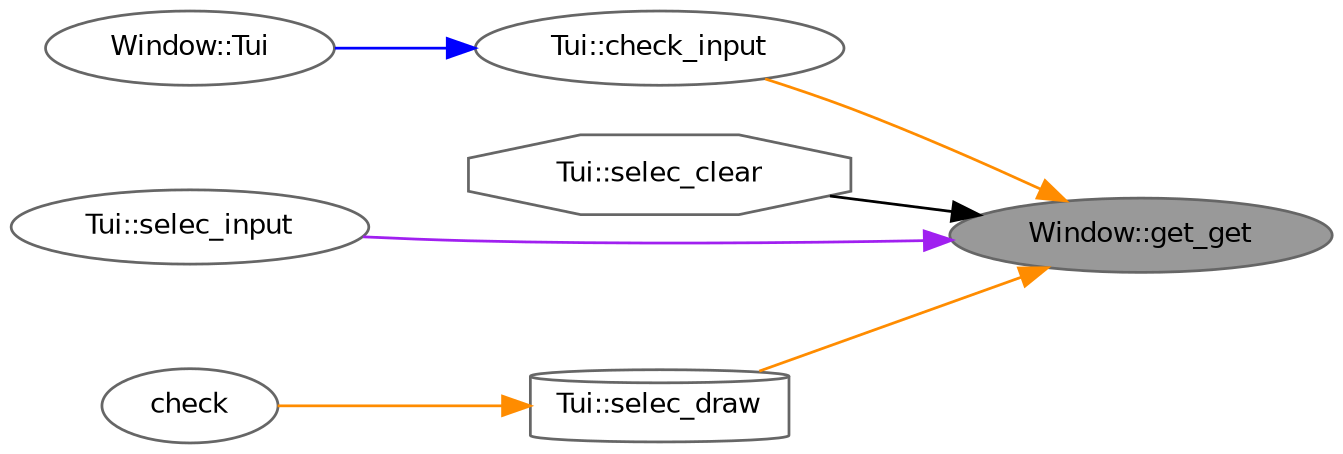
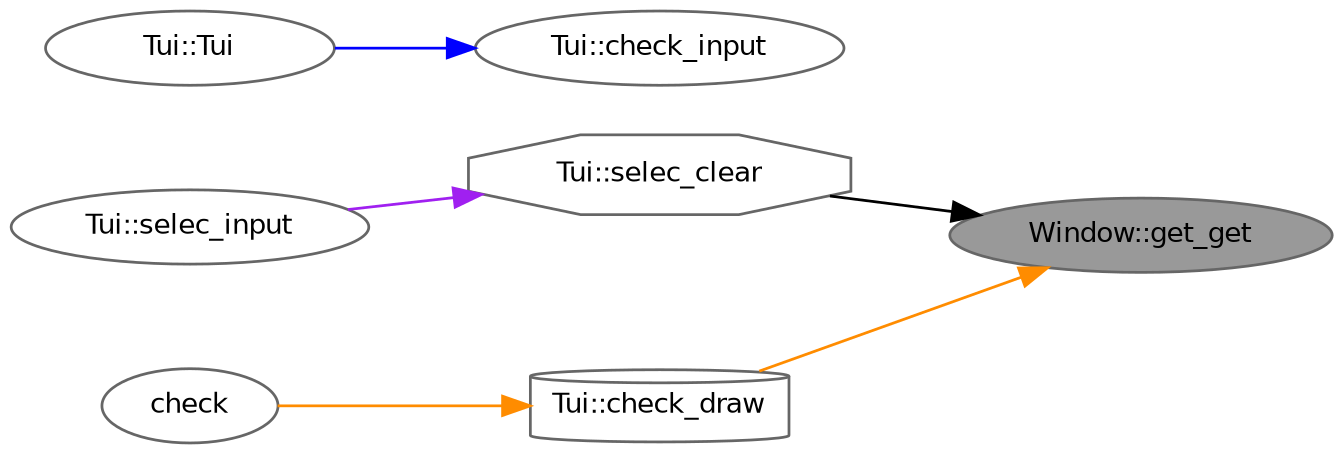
(190, 48) -> (190, 48)
(904, 130) -> none
(643, 243) -> (401, 204)
(660, 406) -> (660, 406)
